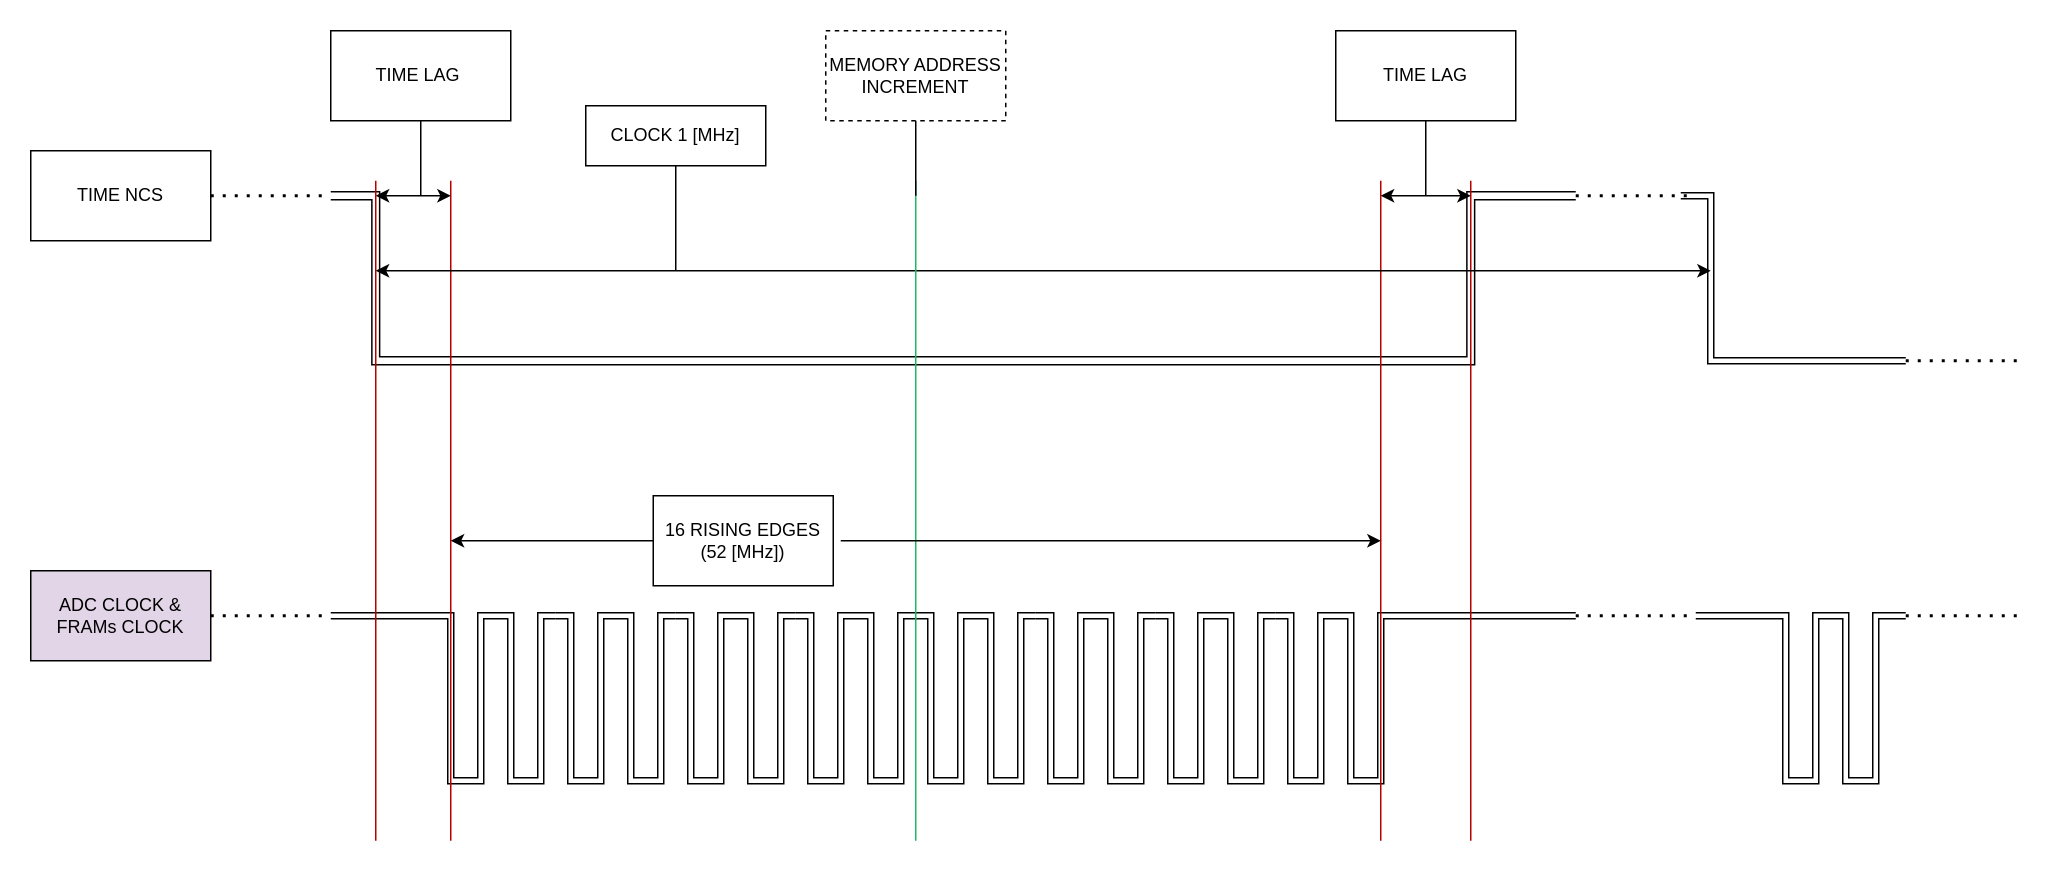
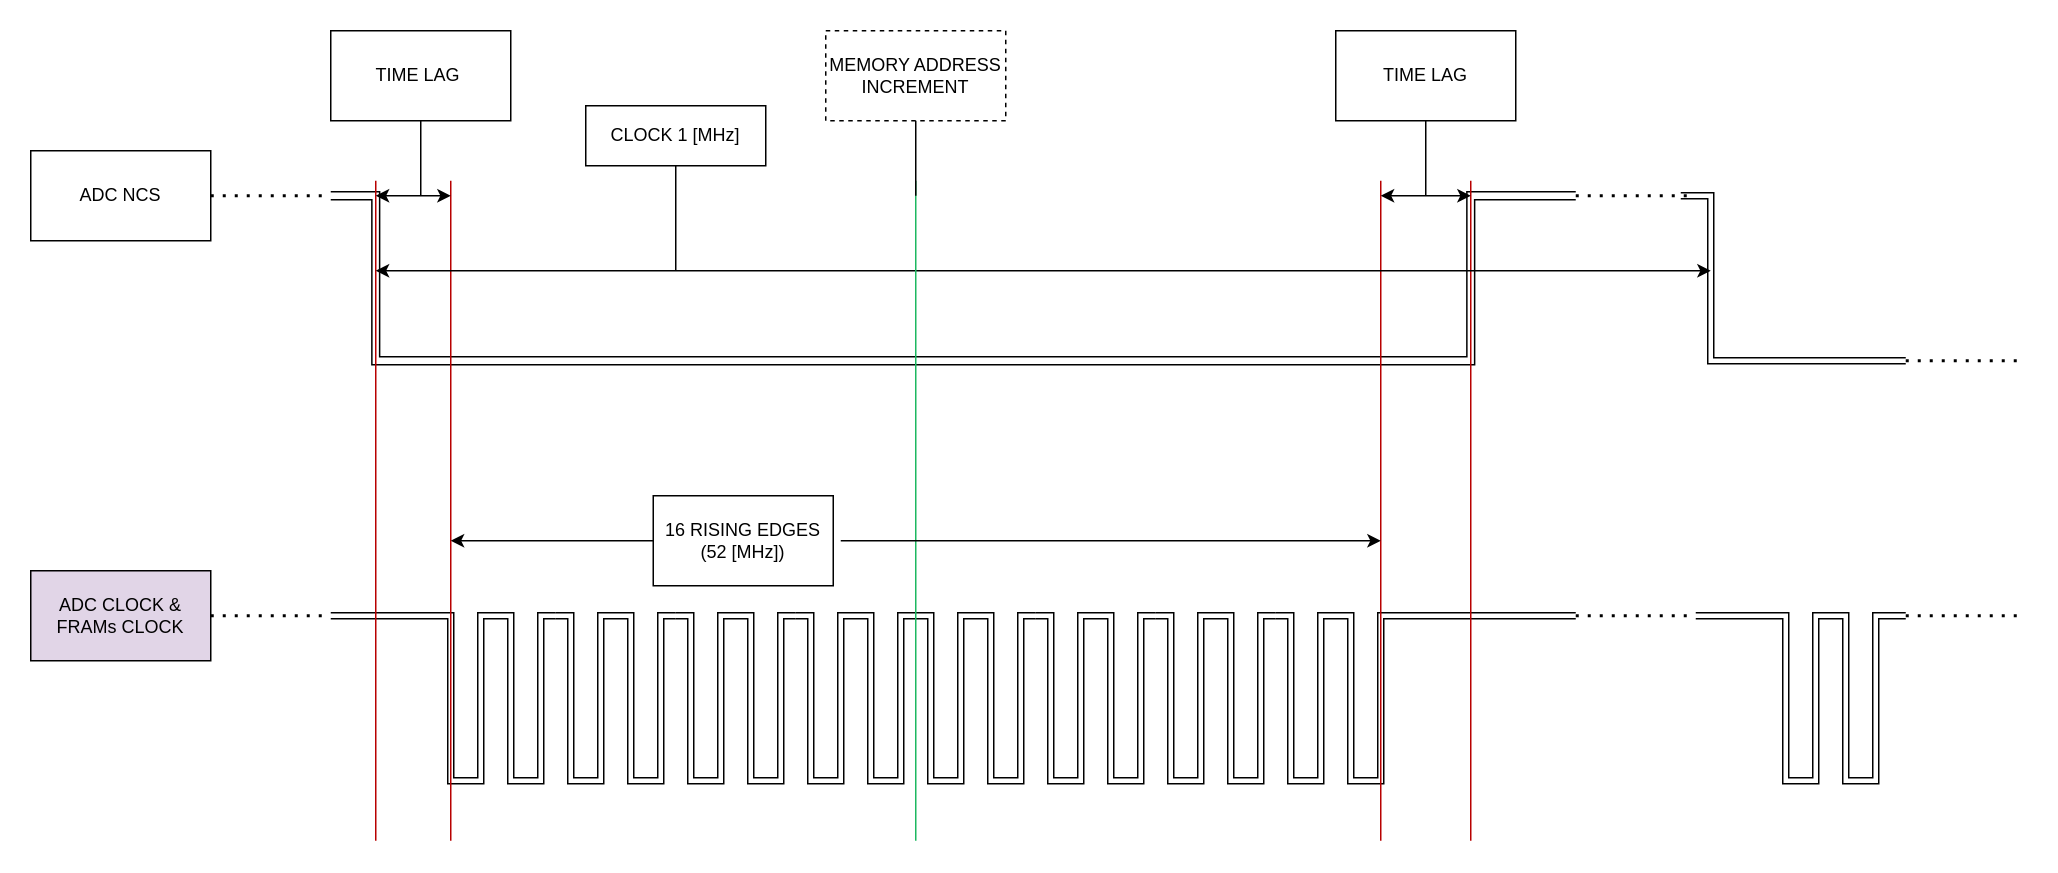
(121, 196) -> (121, 196)
